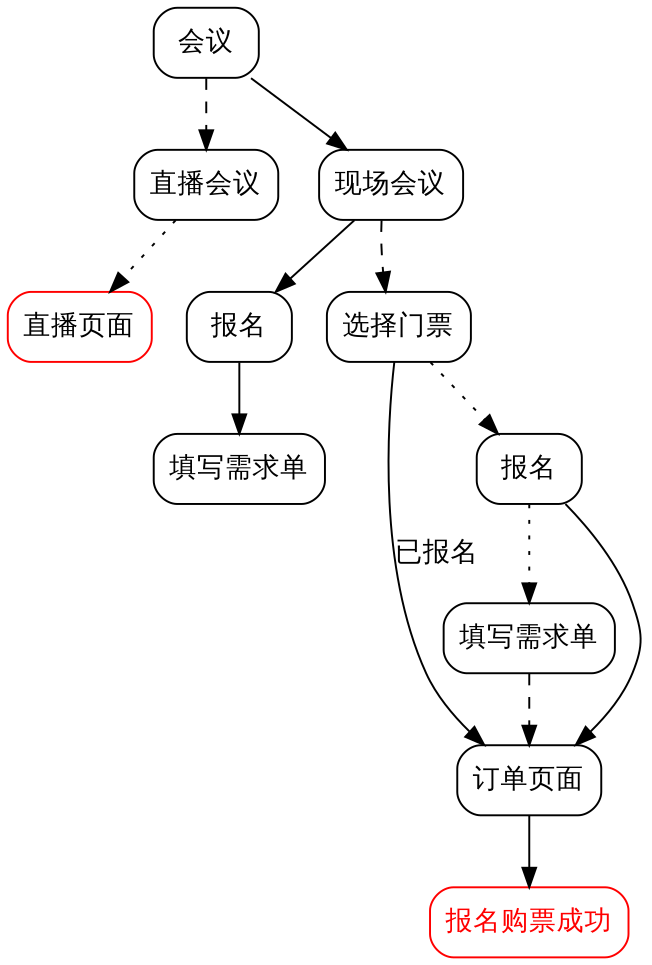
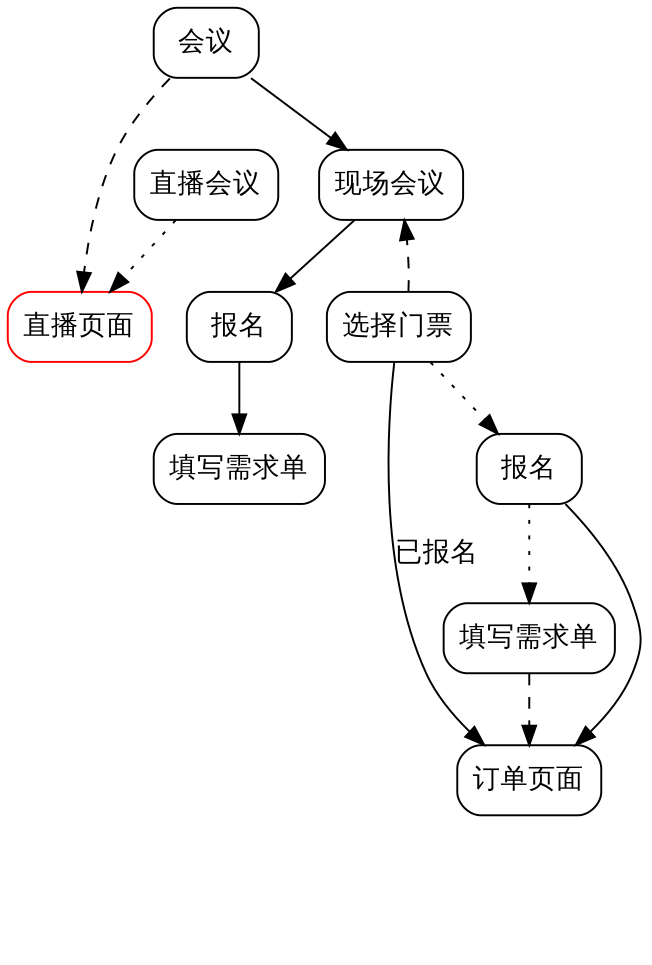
(206, 104) -> (109, 167)
(381, 246) -> (409, 266)
(529, 922) -> none
